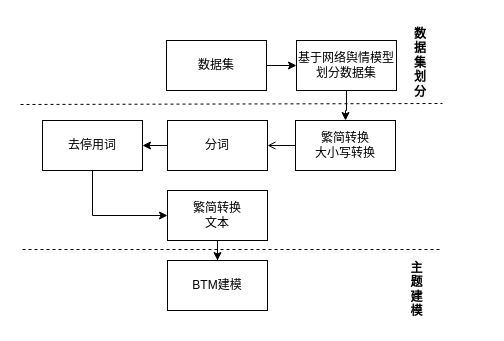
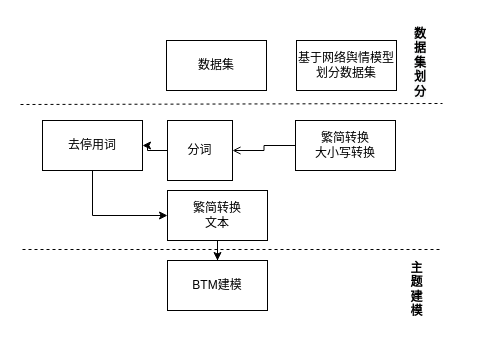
(286, 66) -> none
(347, 103) -> none
(218, 146) -> (200, 151)
